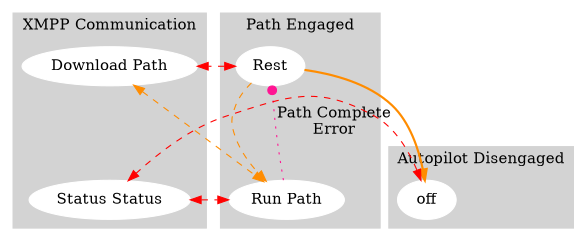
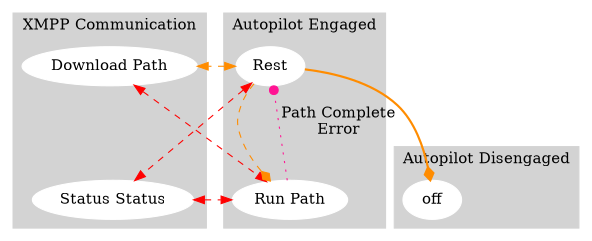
(300, 26) -> (305, 26)
(214, 66) -> (216, 66)
(282, 100) -> (188, 136)
(389, 103) -> (378, 91)
(187, 125) -> (189, 125)
(233, 129) -> (238, 129)
